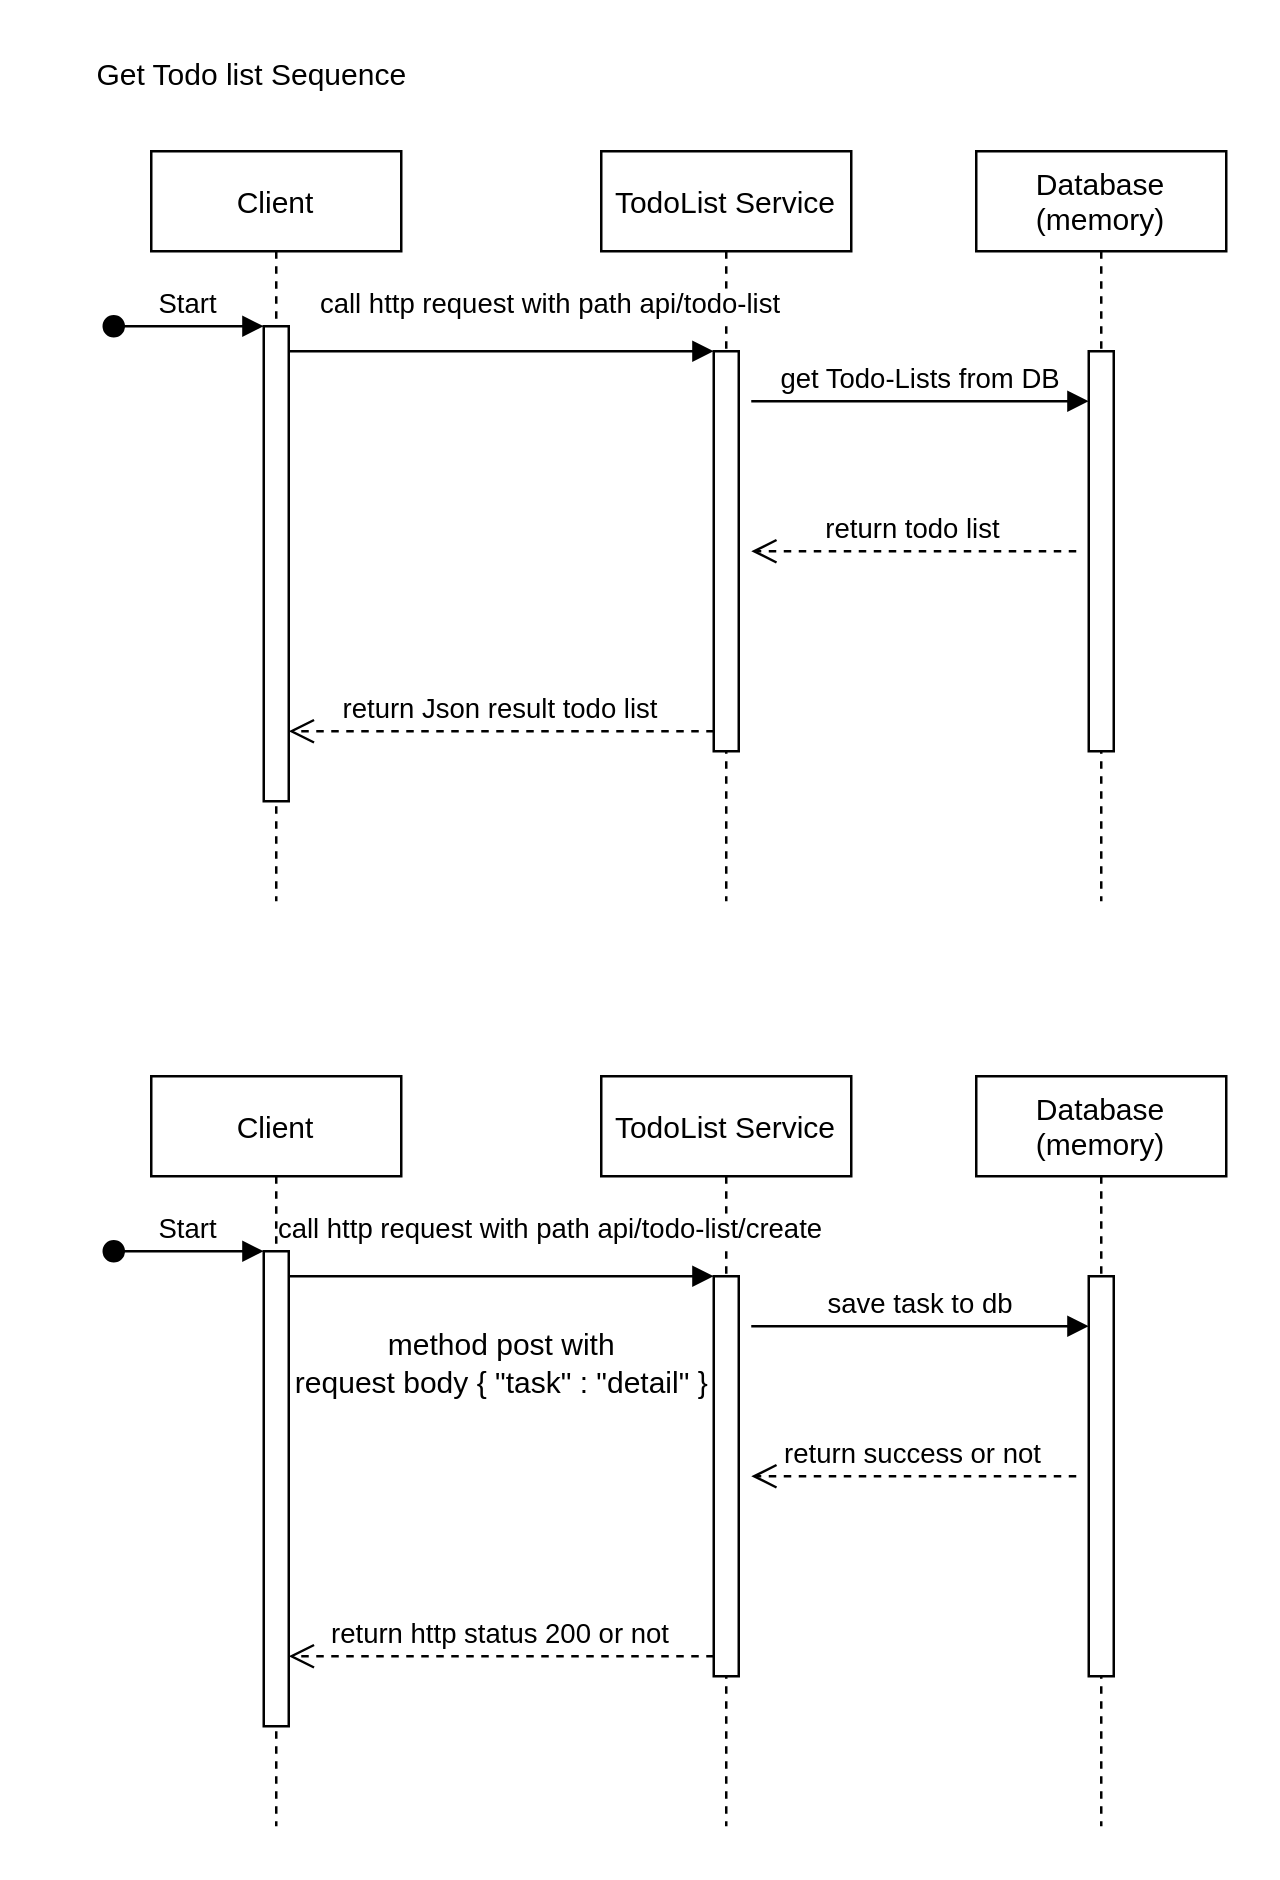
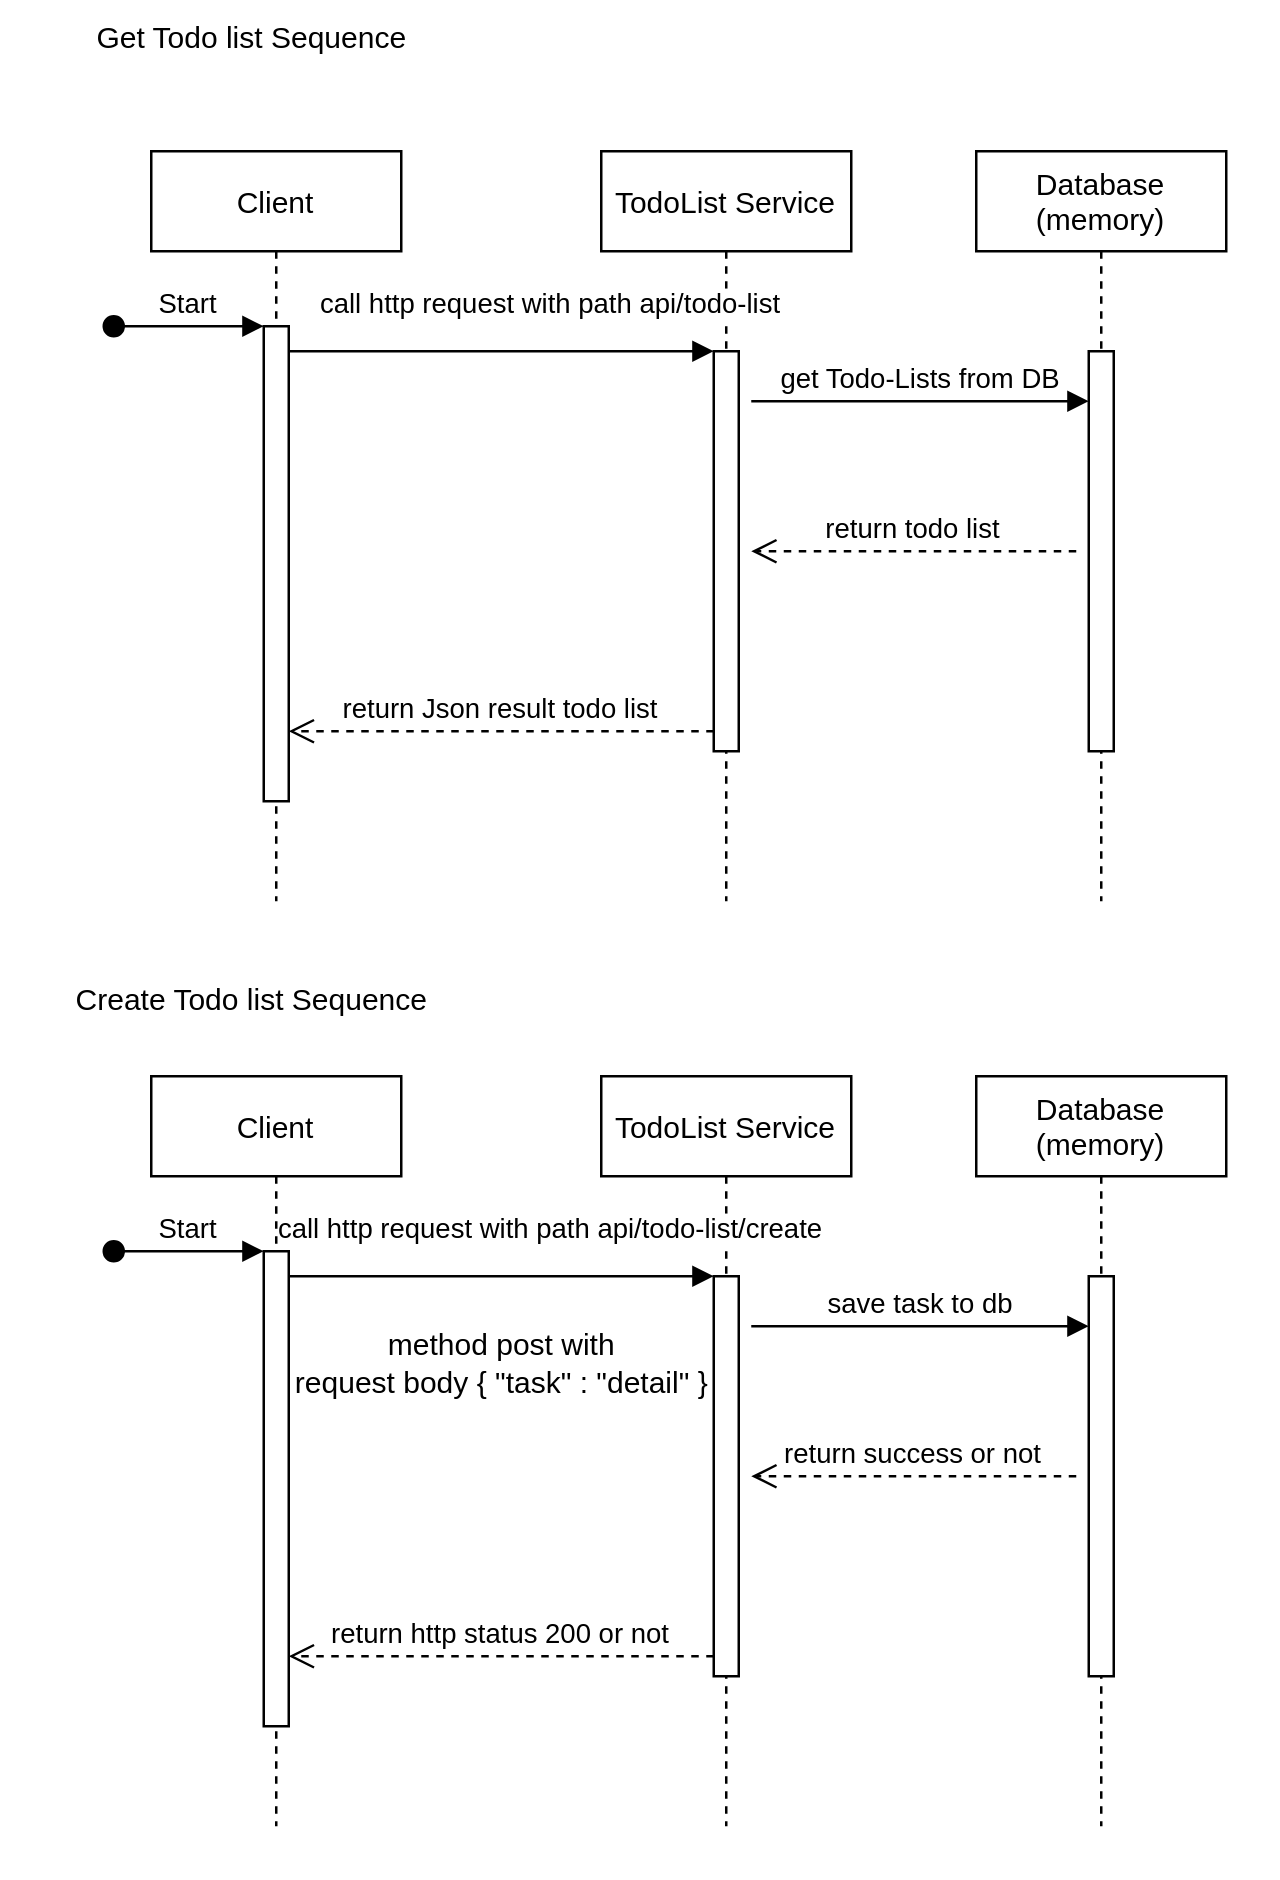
(251, 76) -> (251, 39)
none -> (251, 1001)
